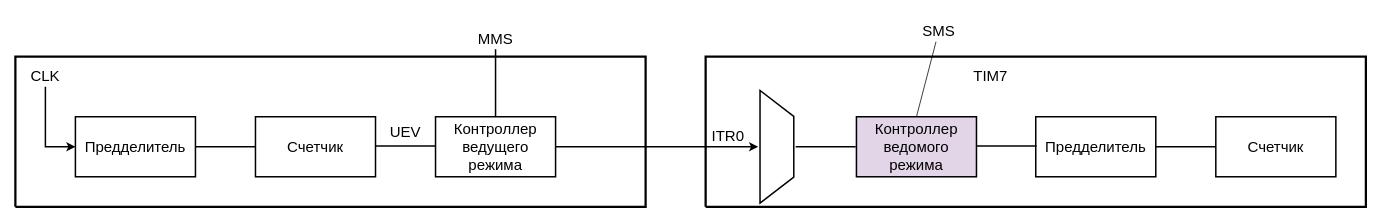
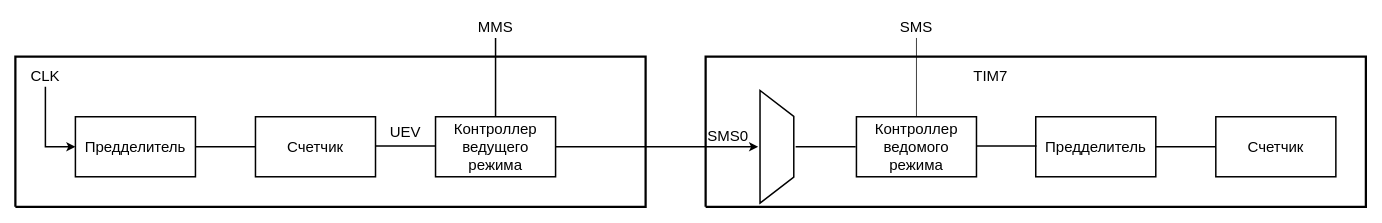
(939, 30) -> (916, 27)
(495, 38) -> (495, 27)
(728, 135) -> (728, 135)
(916, 147) -> (916, 147)
